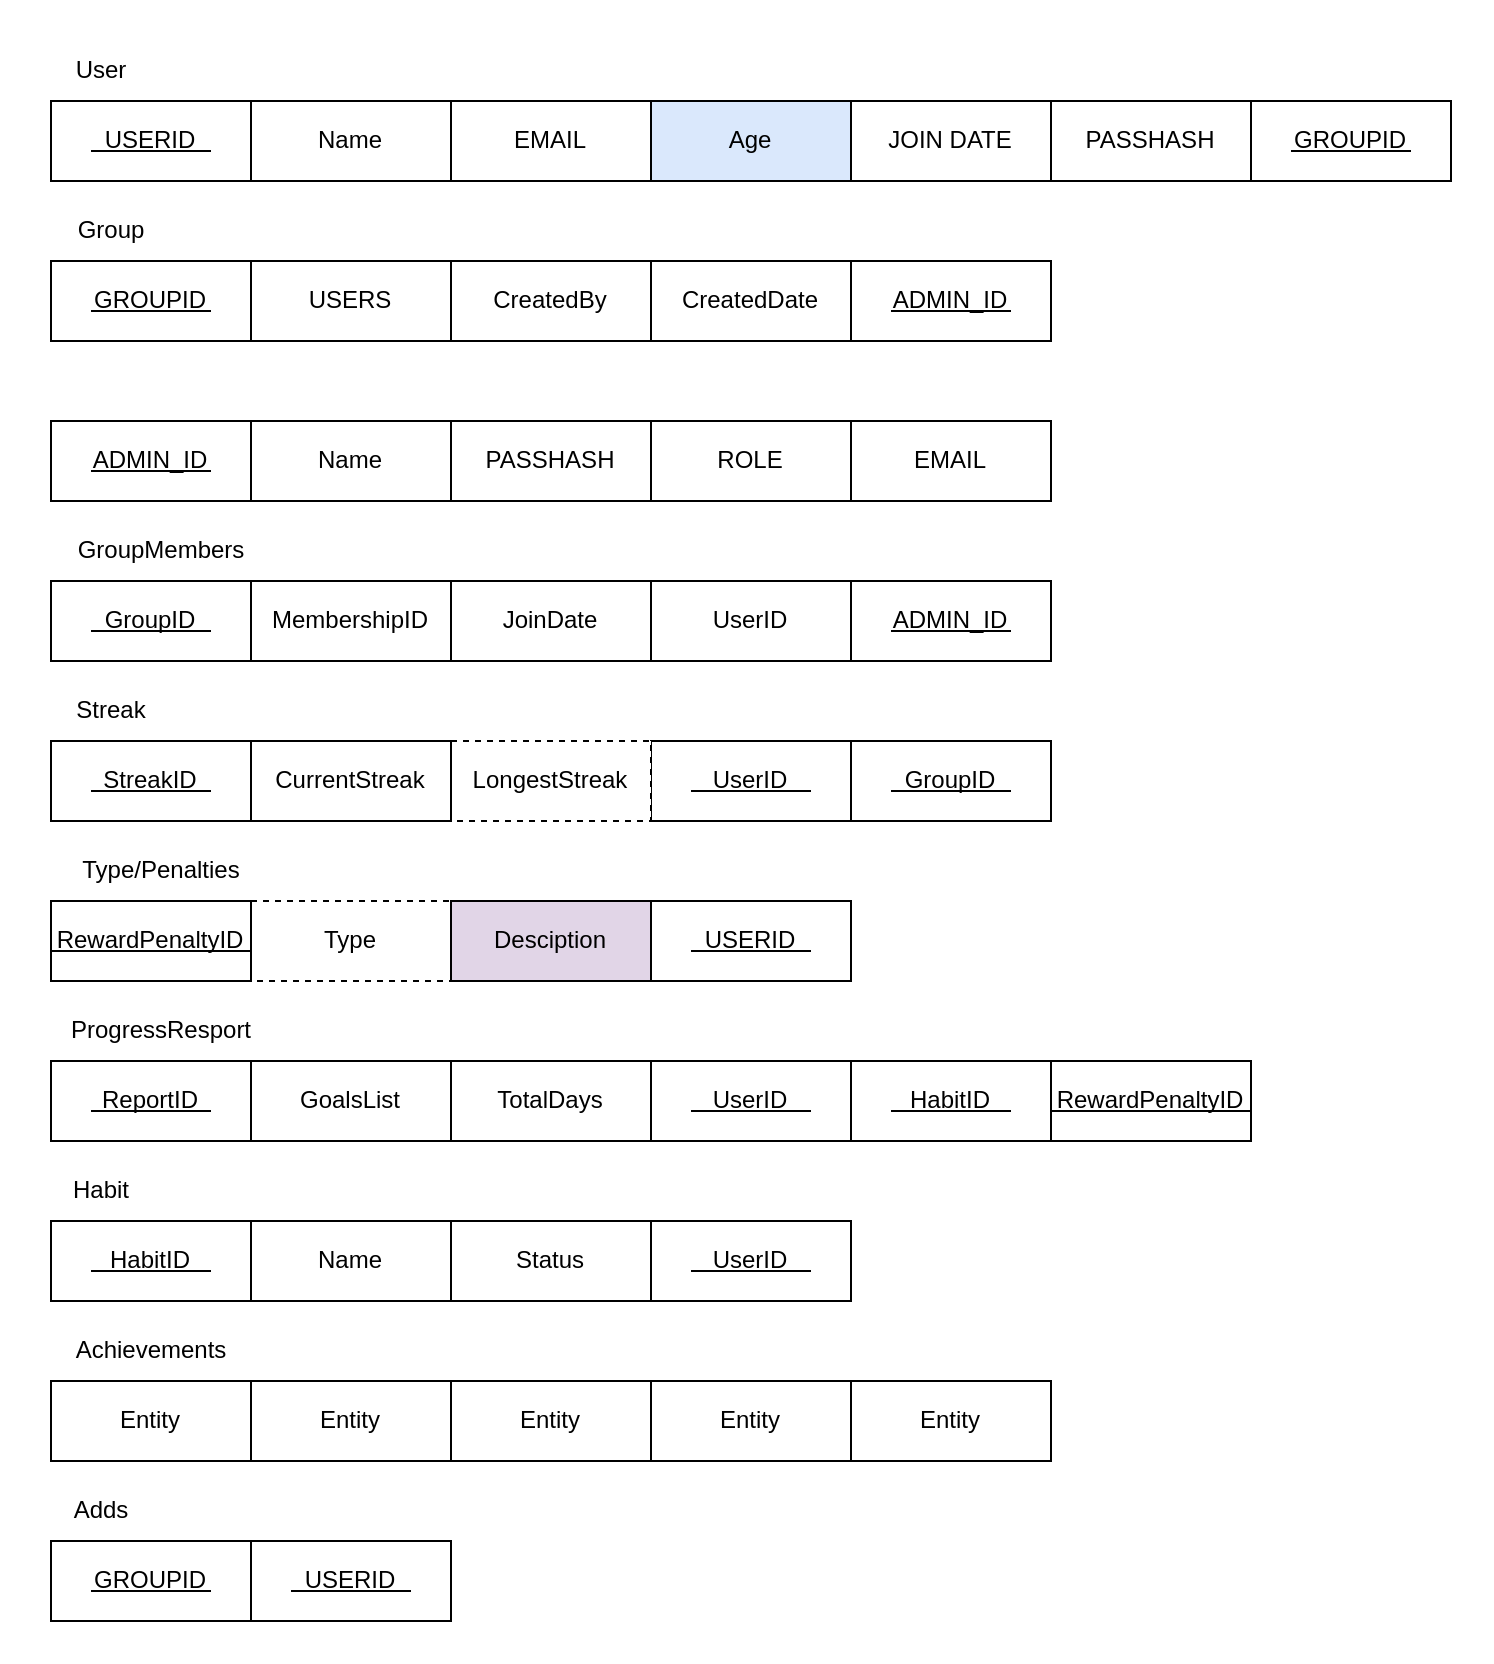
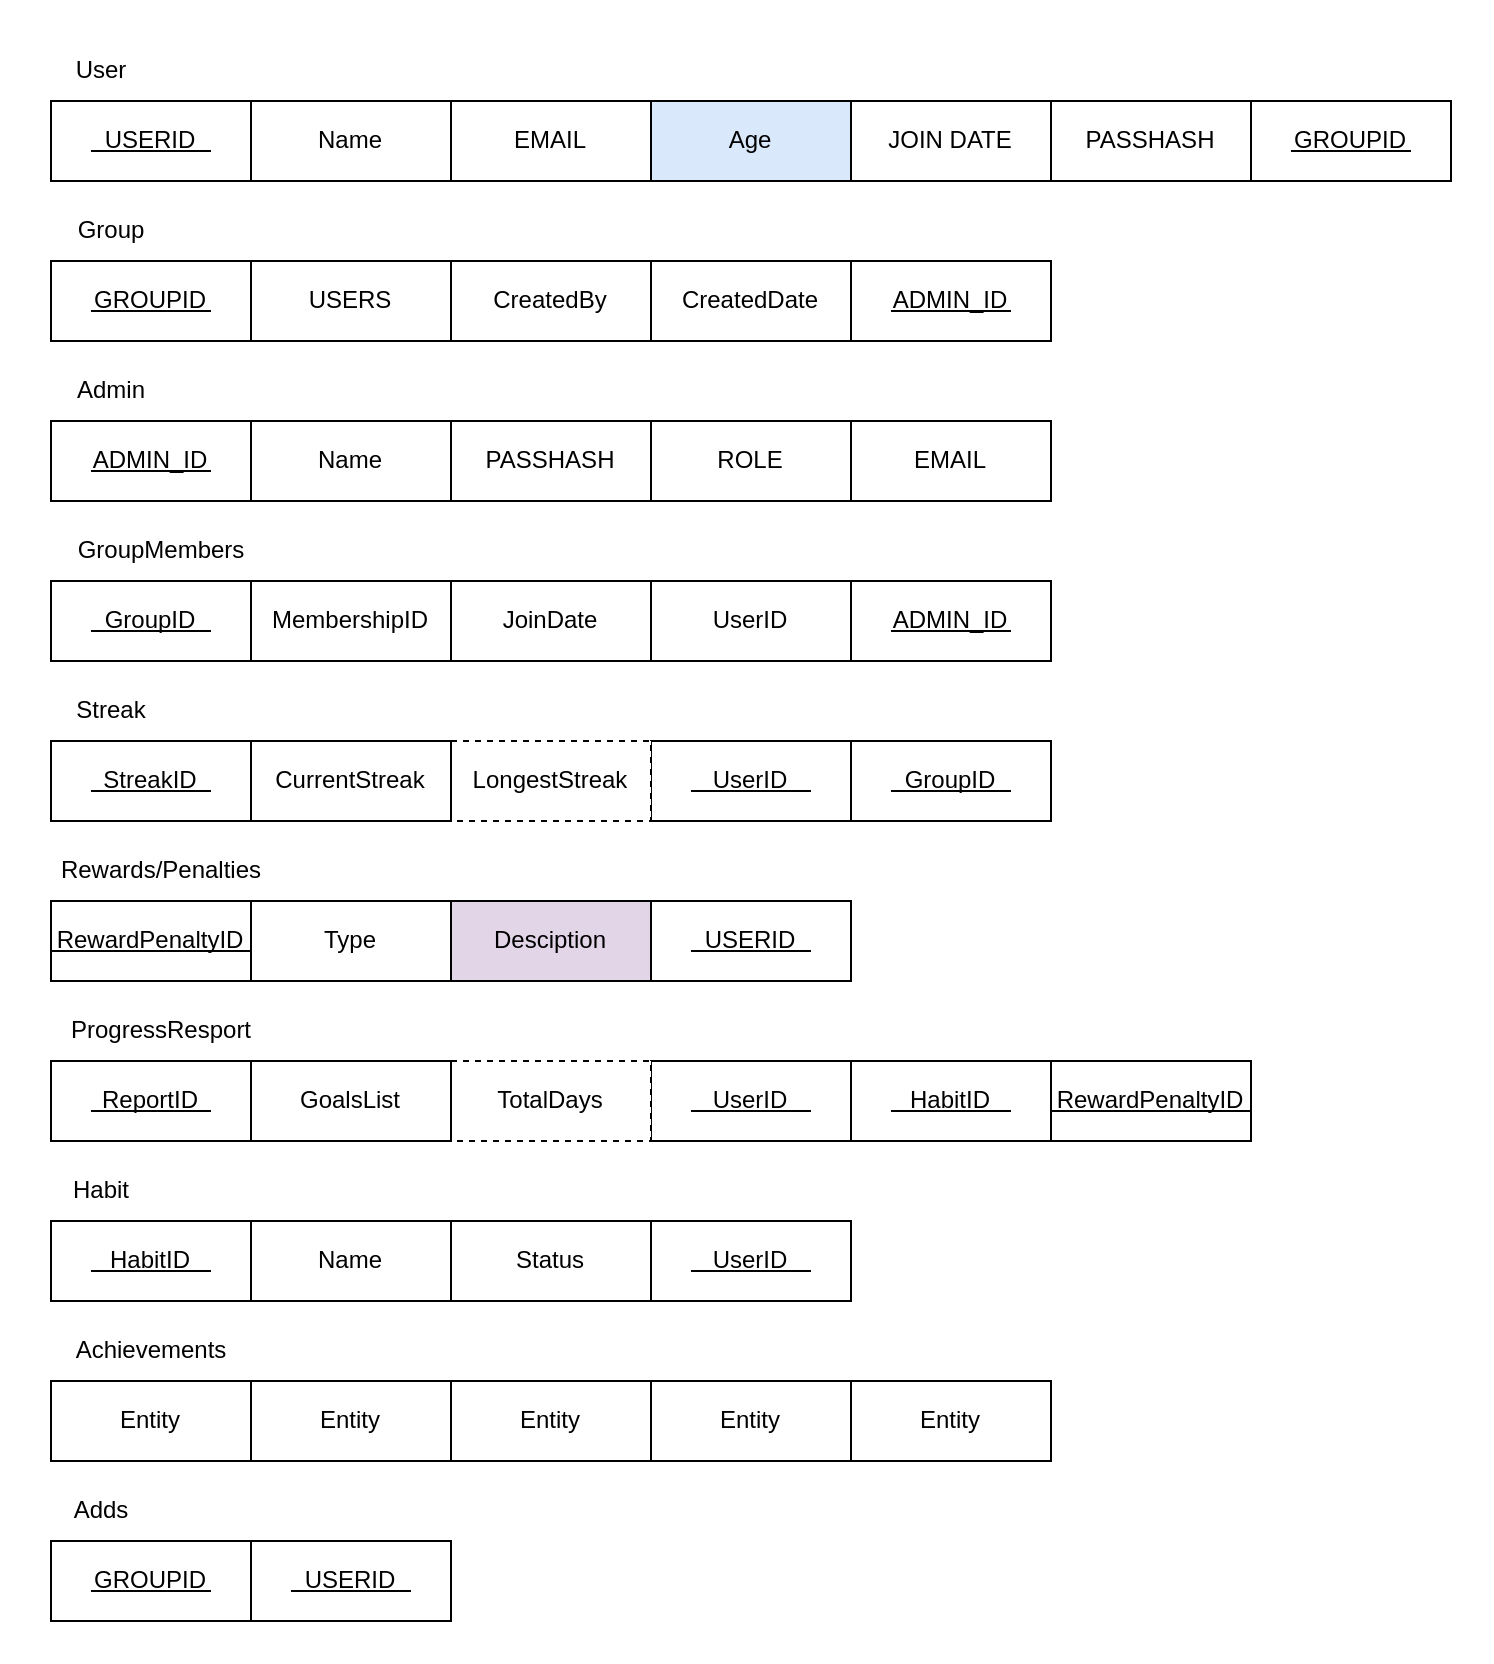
none -> (111, 391)
(162, 871) -> (162, 871)
(351, 941) -> (351, 941)
(551, 1101) -> (551, 1101)
